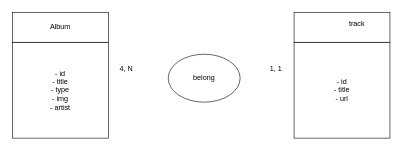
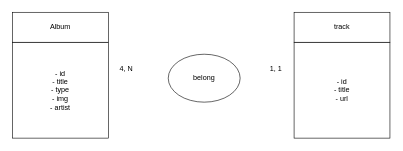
(357, 24) -> (342, 27)
